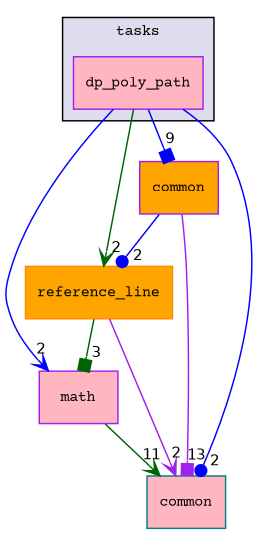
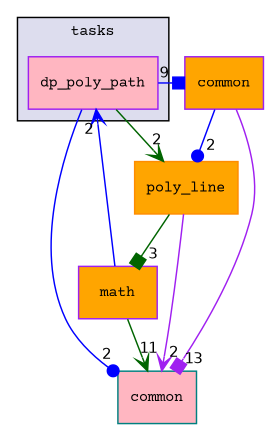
(28, 227) -> (106, 195)
(99, 293) -> (186, 188)
(79, 397) -> (118, 293)
